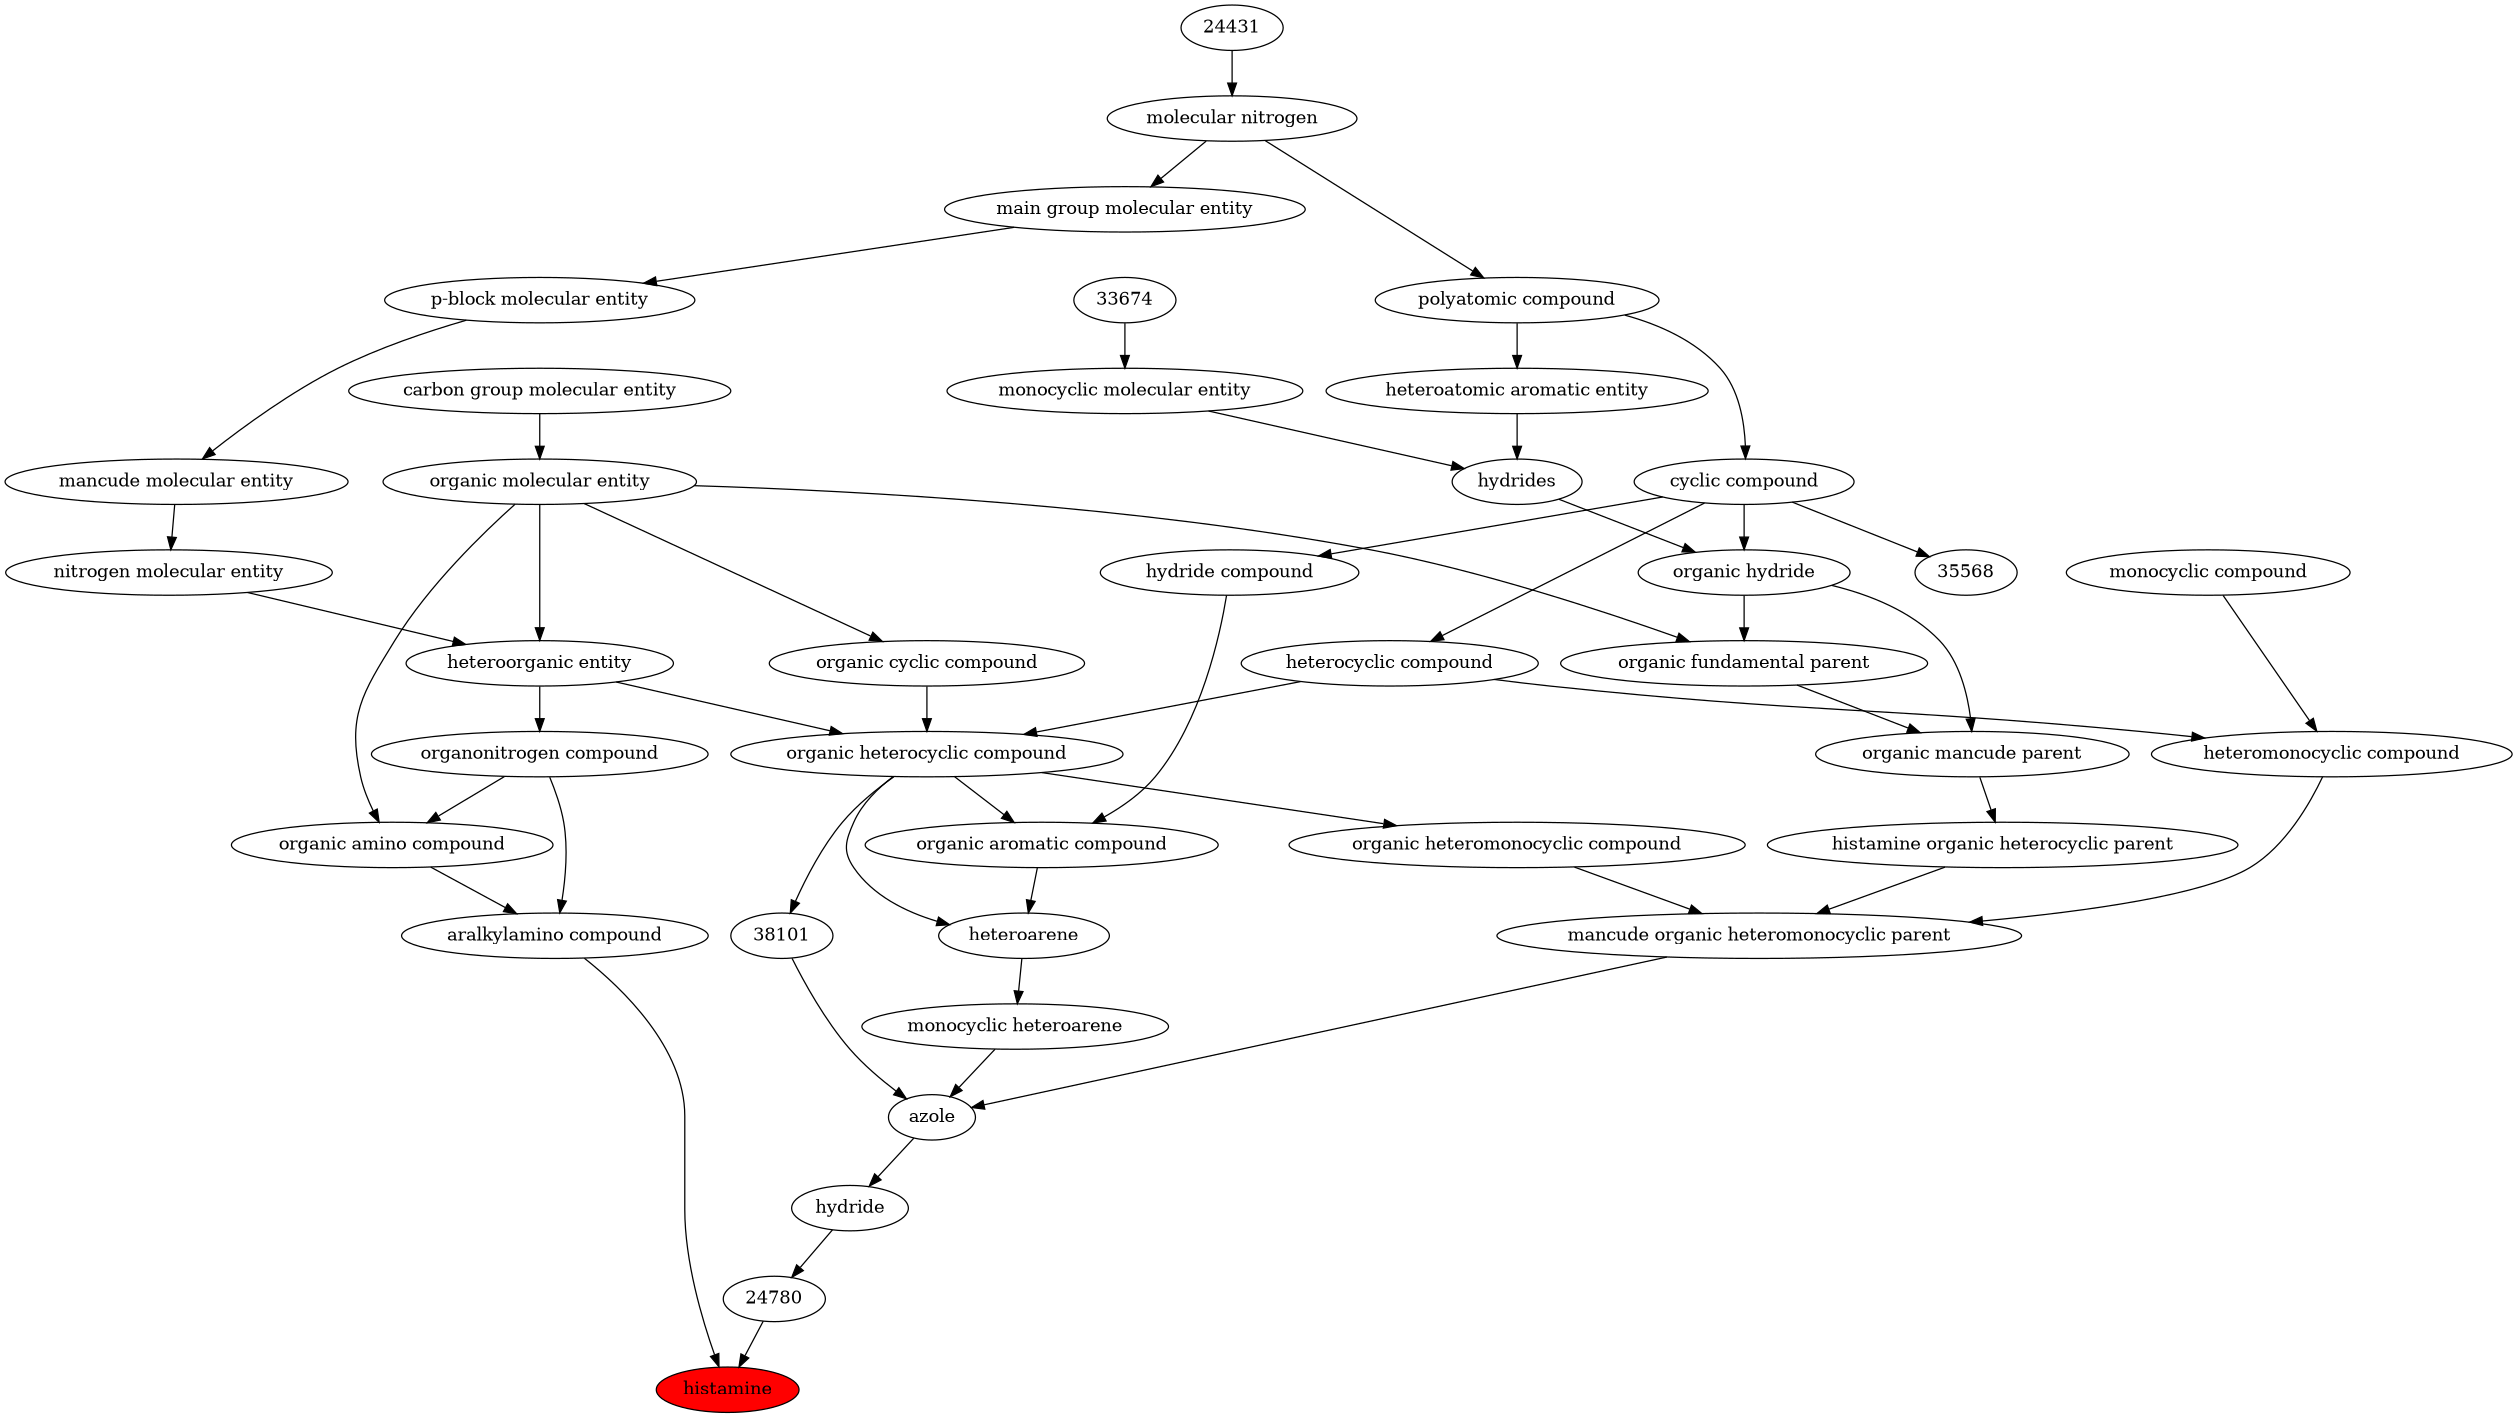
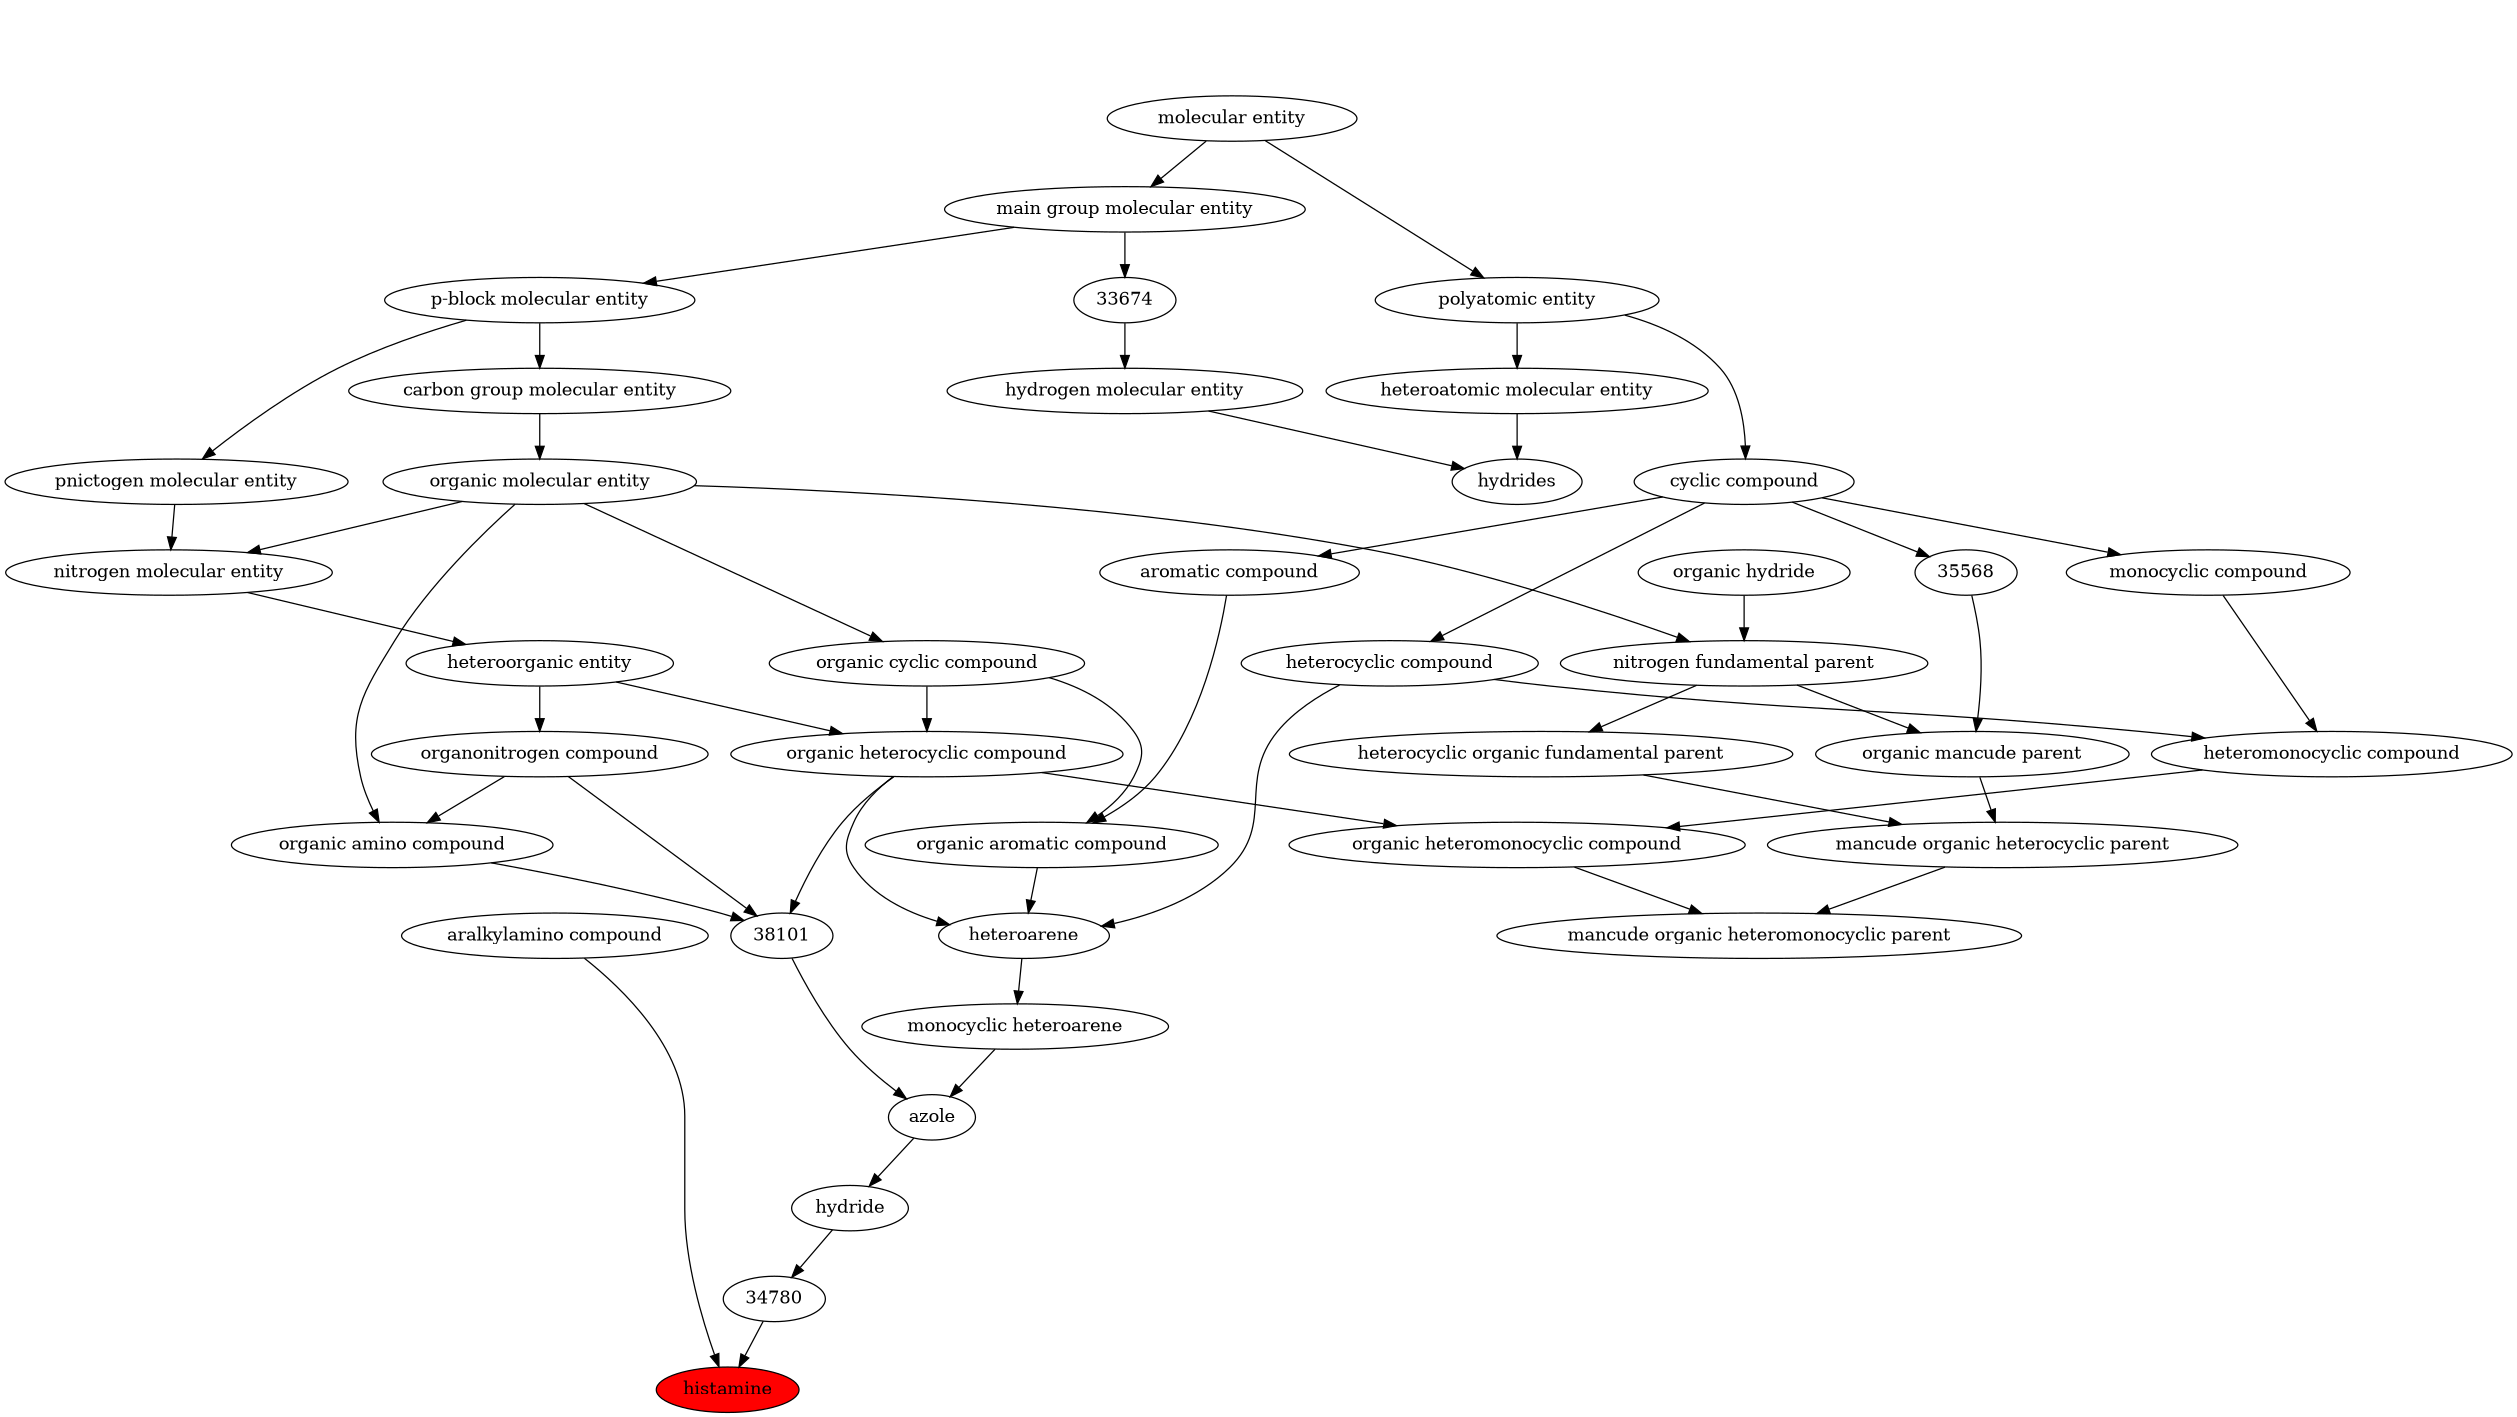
(1232, 28) -> none
(1232, 119) -> (1232, 119)
none -> (1125, 249)
(1517, 300) -> (1517, 300)
none -> (540, 339)
(1125, 391) -> (1125, 391)
(1517, 391) -> (1517, 391)
(177, 482) -> (177, 482)
(1744, 521) -> (1965, 525)
(1621, 523) -> none
(540, 566) -> (361, 526)
(1230, 573) -> (1230, 573)
(1926, 628) -> (1981, 657)
(1744, 663) -> (1744, 663)
(1169, 707) -> (1252, 826)
none -> (1541, 754)
(979, 796) -> (1134, 732)
(565, 838) -> (658, 843)
(2003, 845) -> (2003, 845)
(468, 887) -> (612, 887)
(2176, 893) -> (1941, 798)
(1325, 1031) -> none
(774, 1299) -> (774, 1299)
